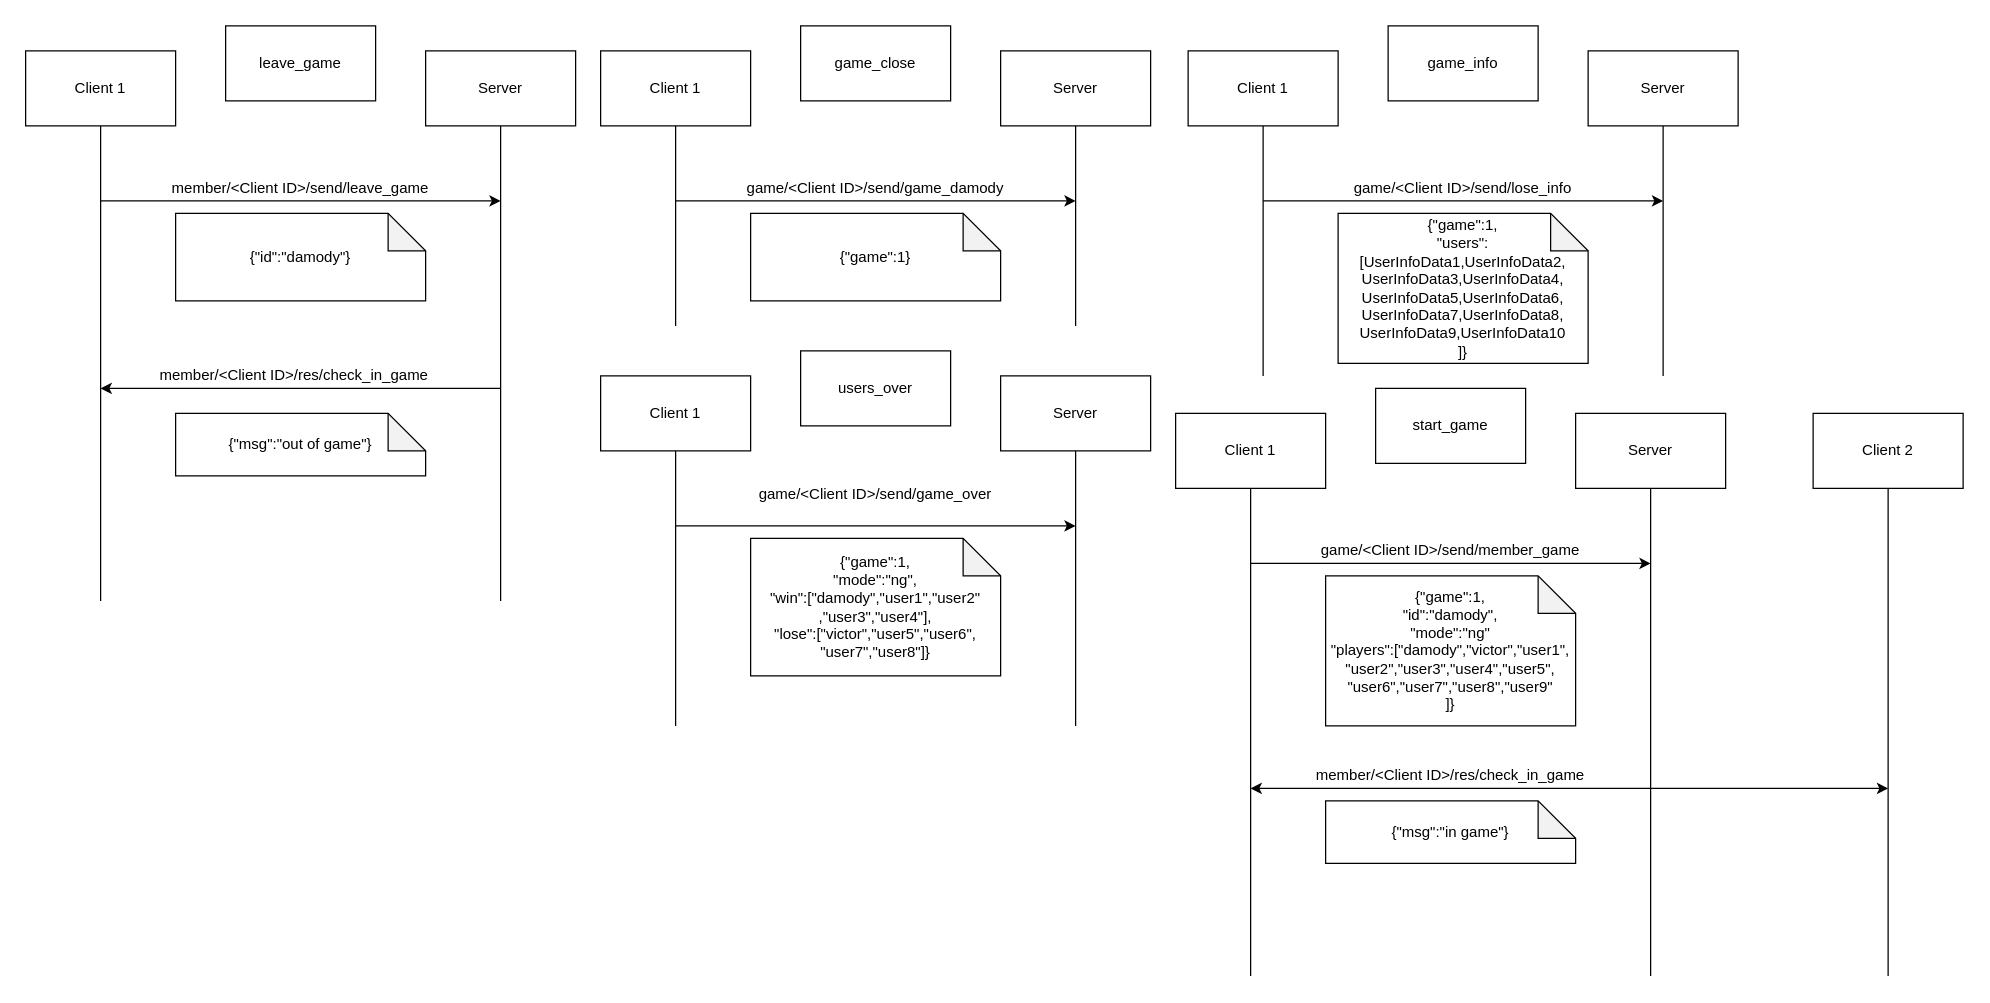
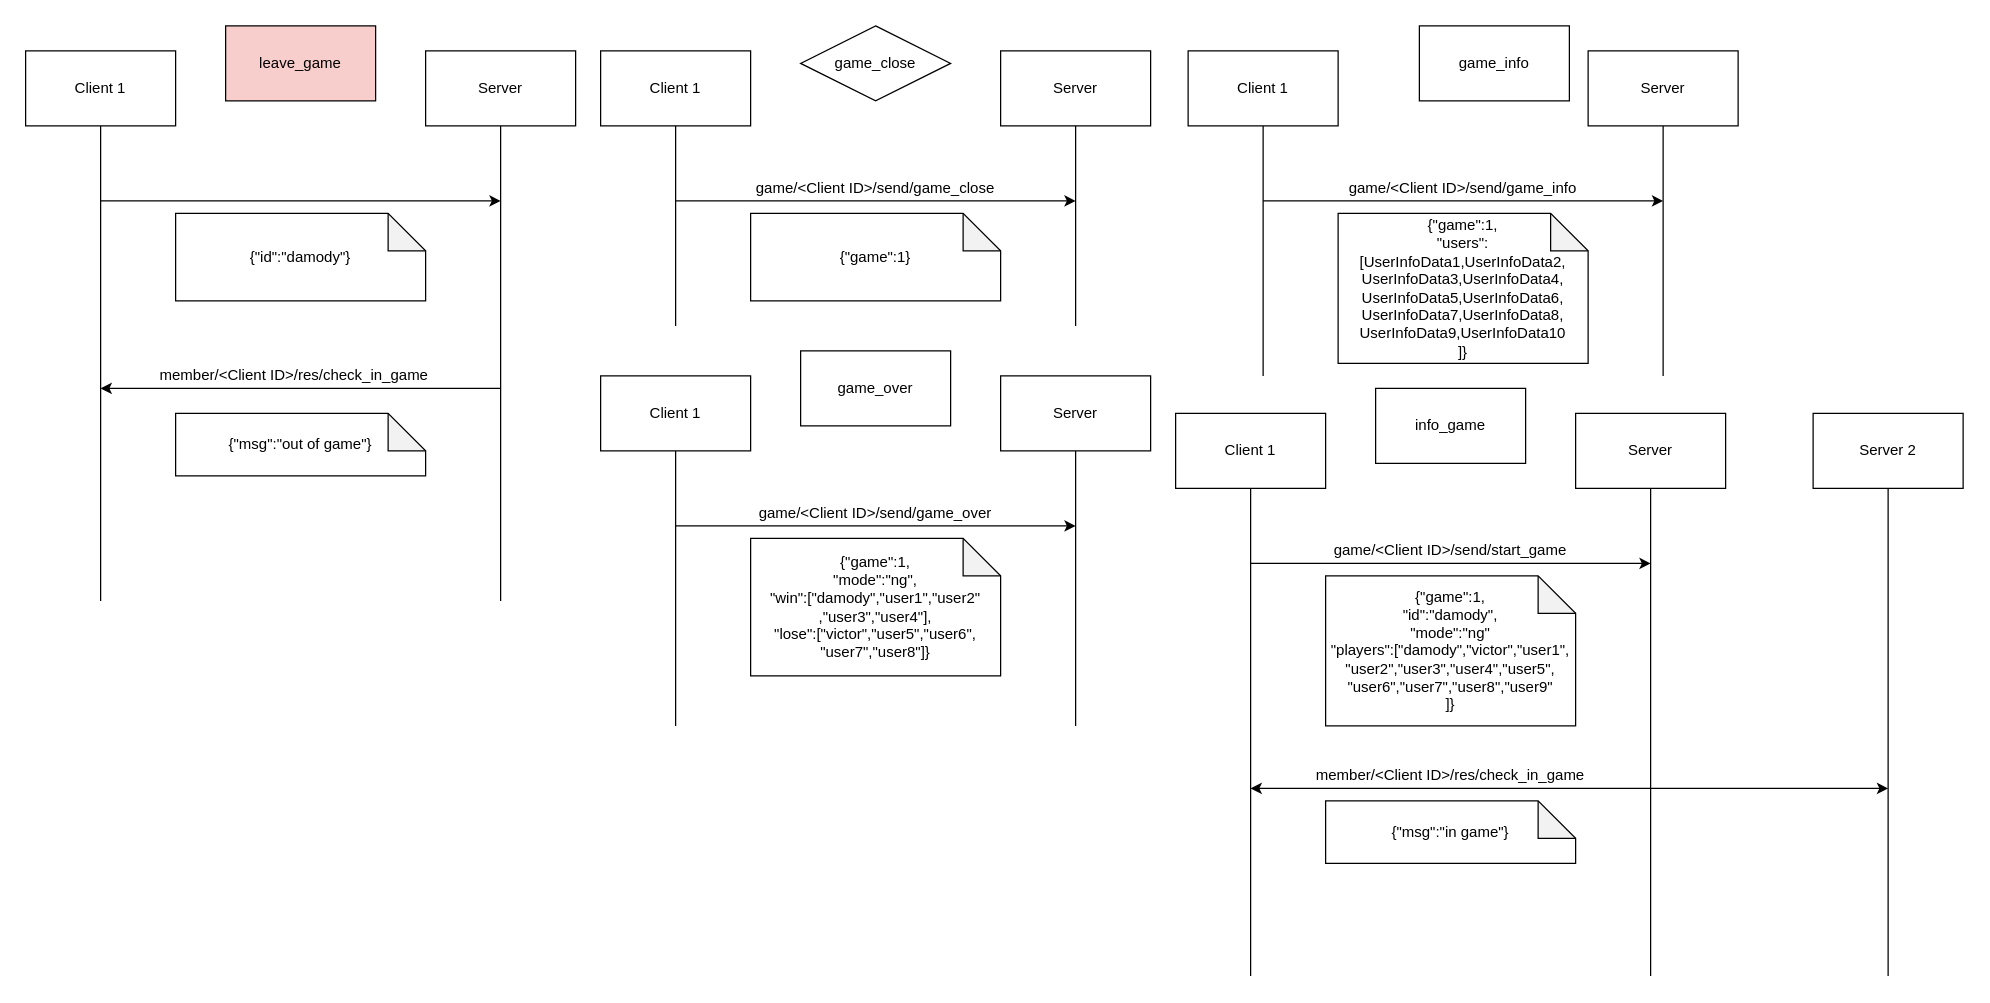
(301, 63) -> (301, 63)
(876, 63) -> (876, 63)
(1463, 63) -> (1494, 63)
(301, 188) -> none
(876, 188) -> (876, 188)
(1463, 188) -> (1463, 188)
(876, 388) -> (876, 388)
(1451, 426) -> (1451, 426)
(1888, 451) -> (1888, 451)
(876, 494) -> (876, 513)
(1451, 551) -> (1451, 551)
